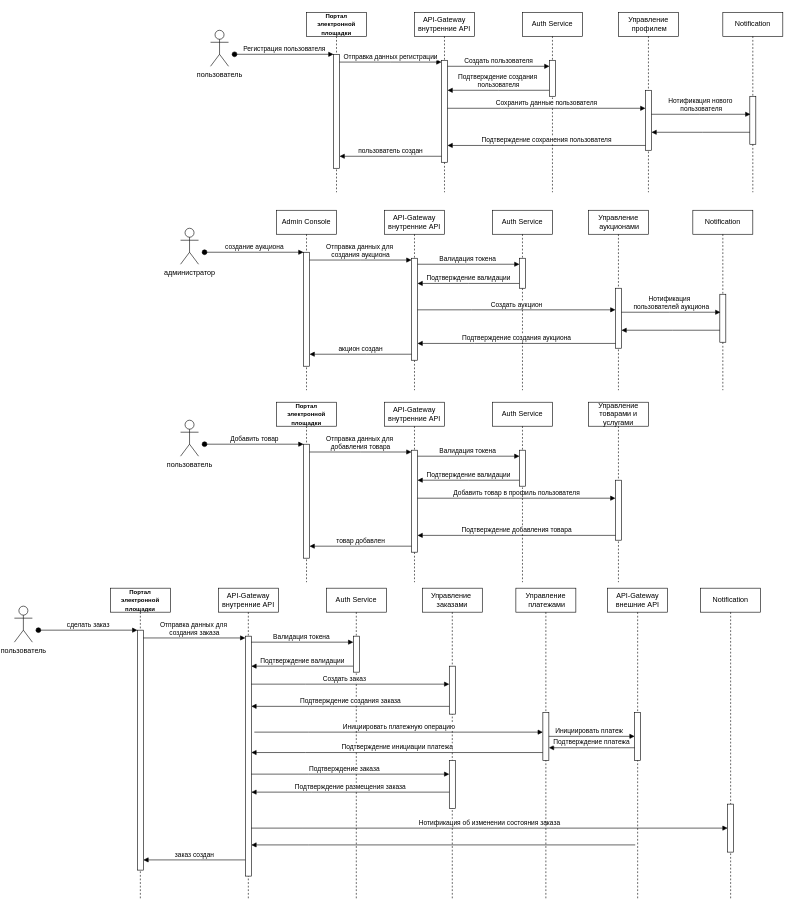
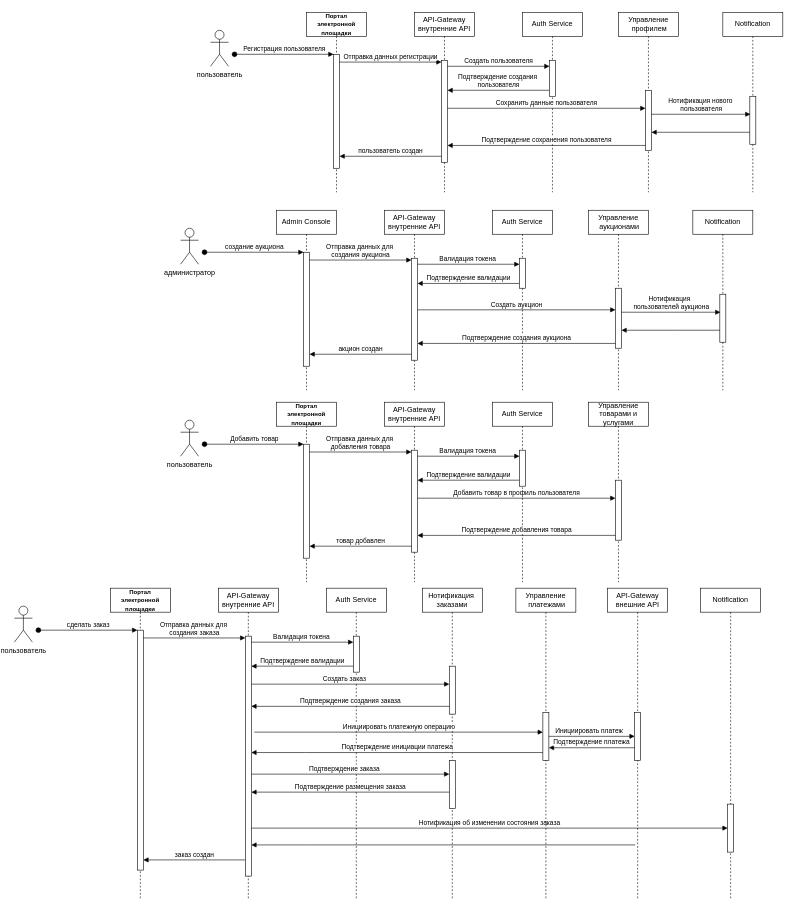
(452, 600) -> (452, 600)
